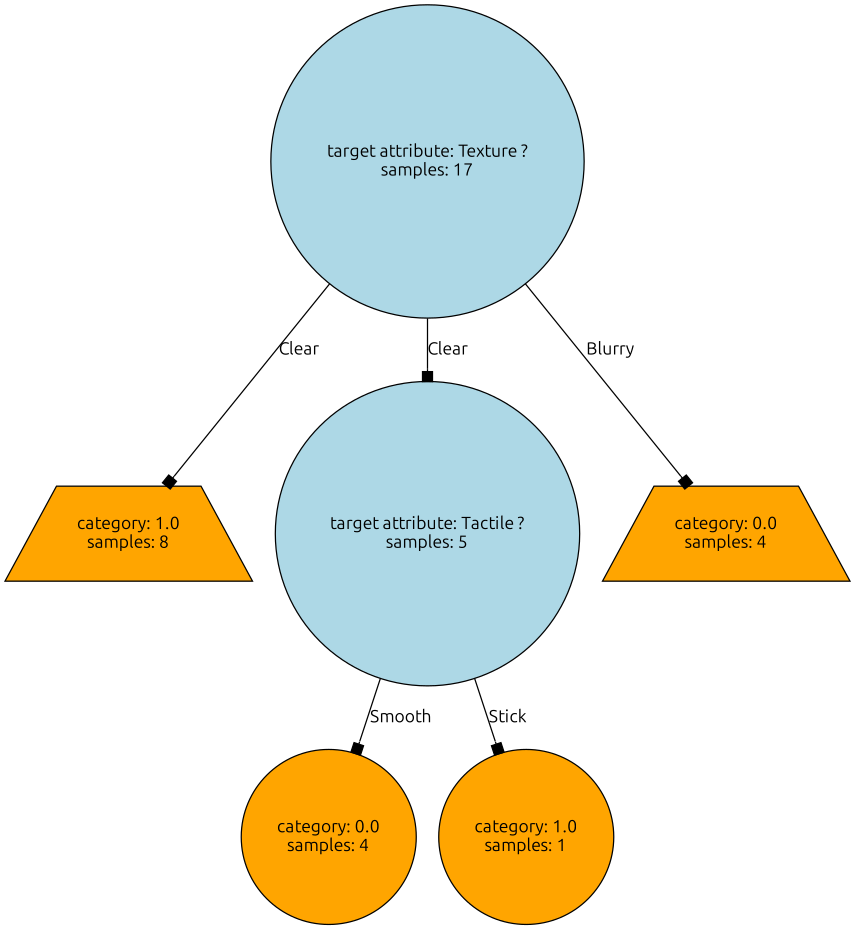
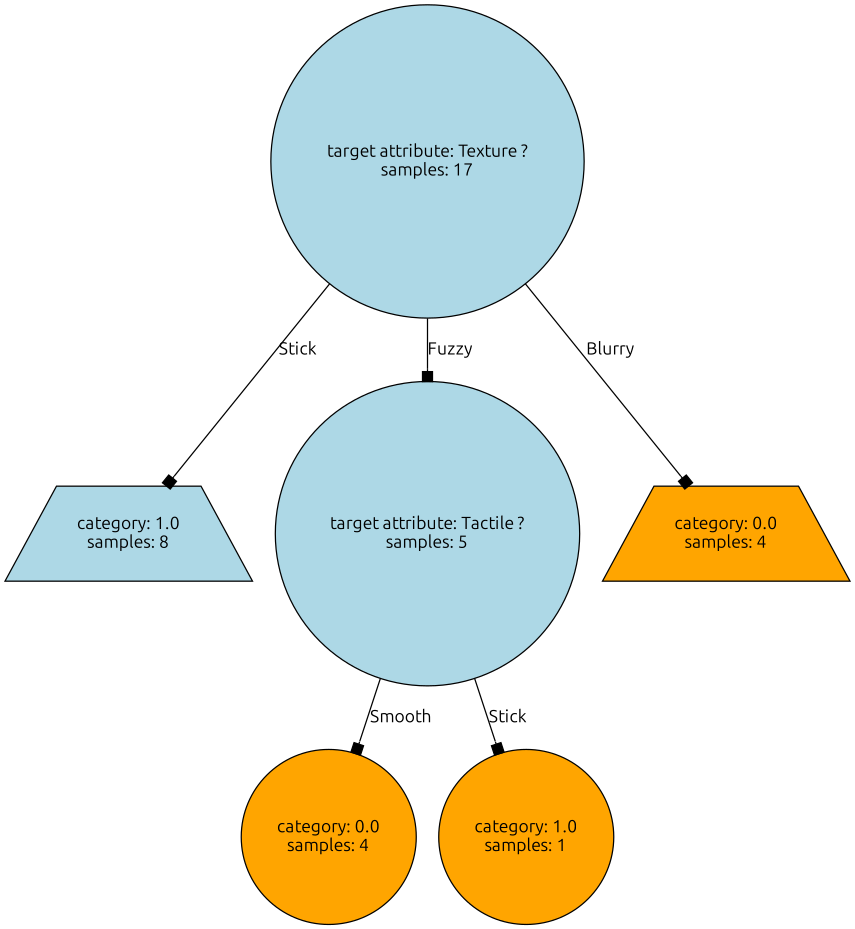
(299, 350) -> (298, 350)
(448, 350) -> (451, 350)
(129, 534) -> (129, 534)
